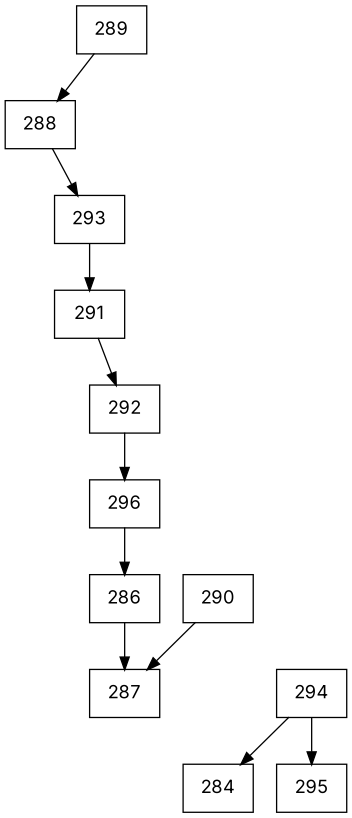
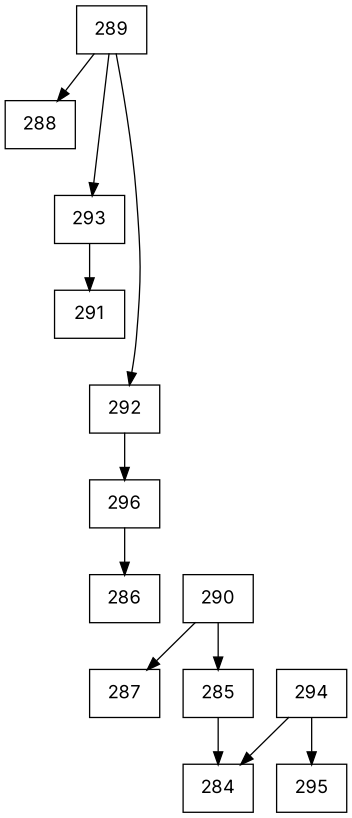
(62, 166) -> (101, 118)
(105, 356) -> (138, 212)
(125, 640) -> none
none -> (218, 693)
